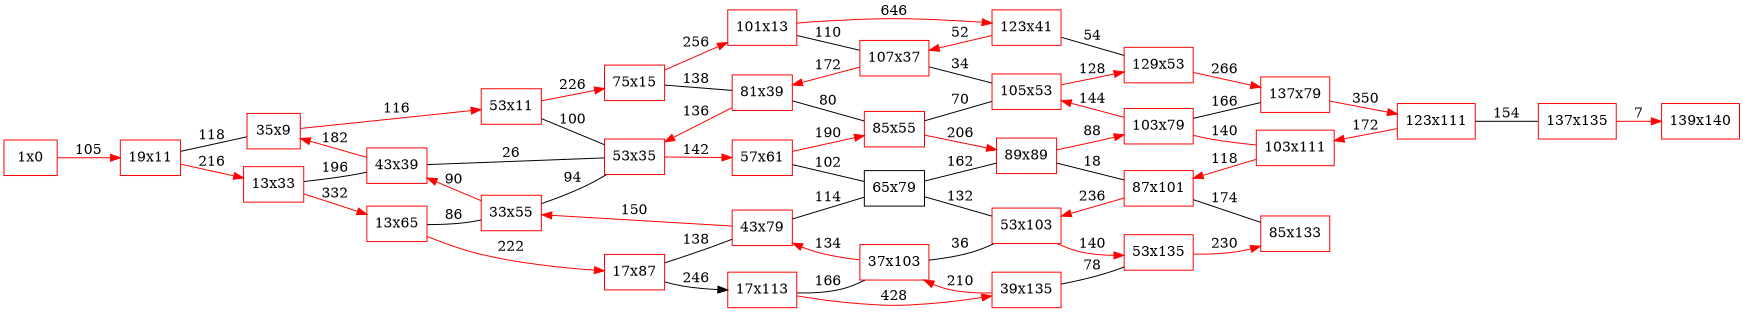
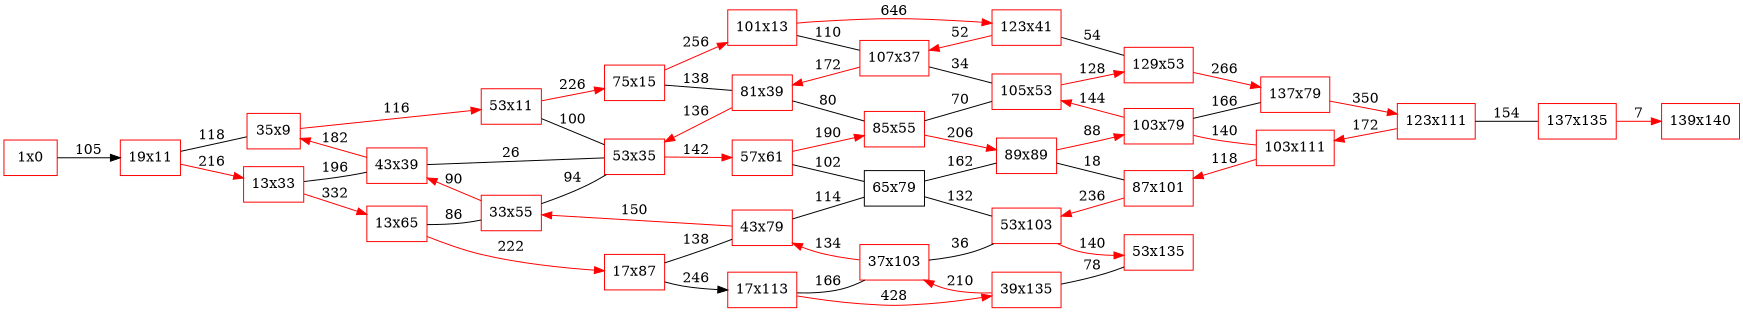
(84, 158) -> (84, 158)
(1295, 234) -> none
